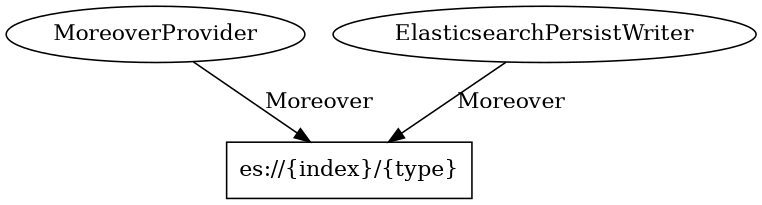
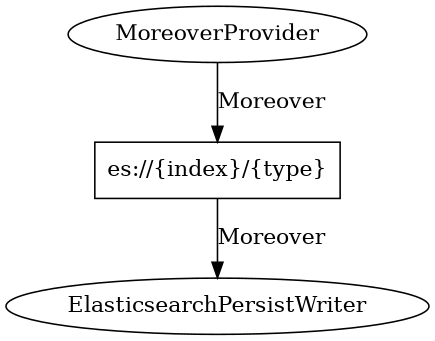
(454, 98) -> (217, 230)
